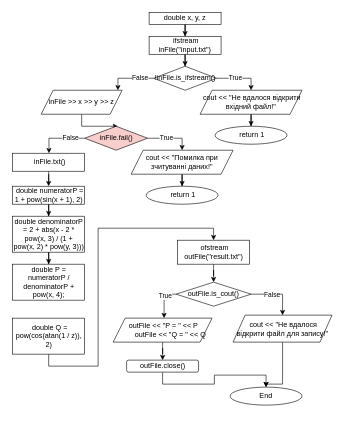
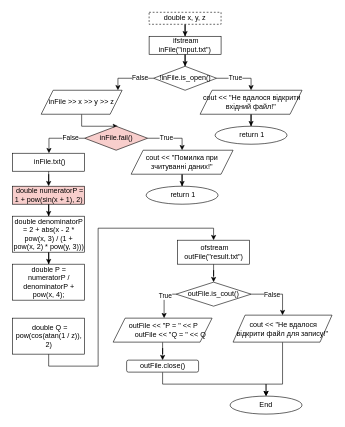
(185, 18) -> (185, 18)
(185, 78) -> (185, 78)
(49, 195) -> (49, 195)
(266, 396) -> (266, 405)
